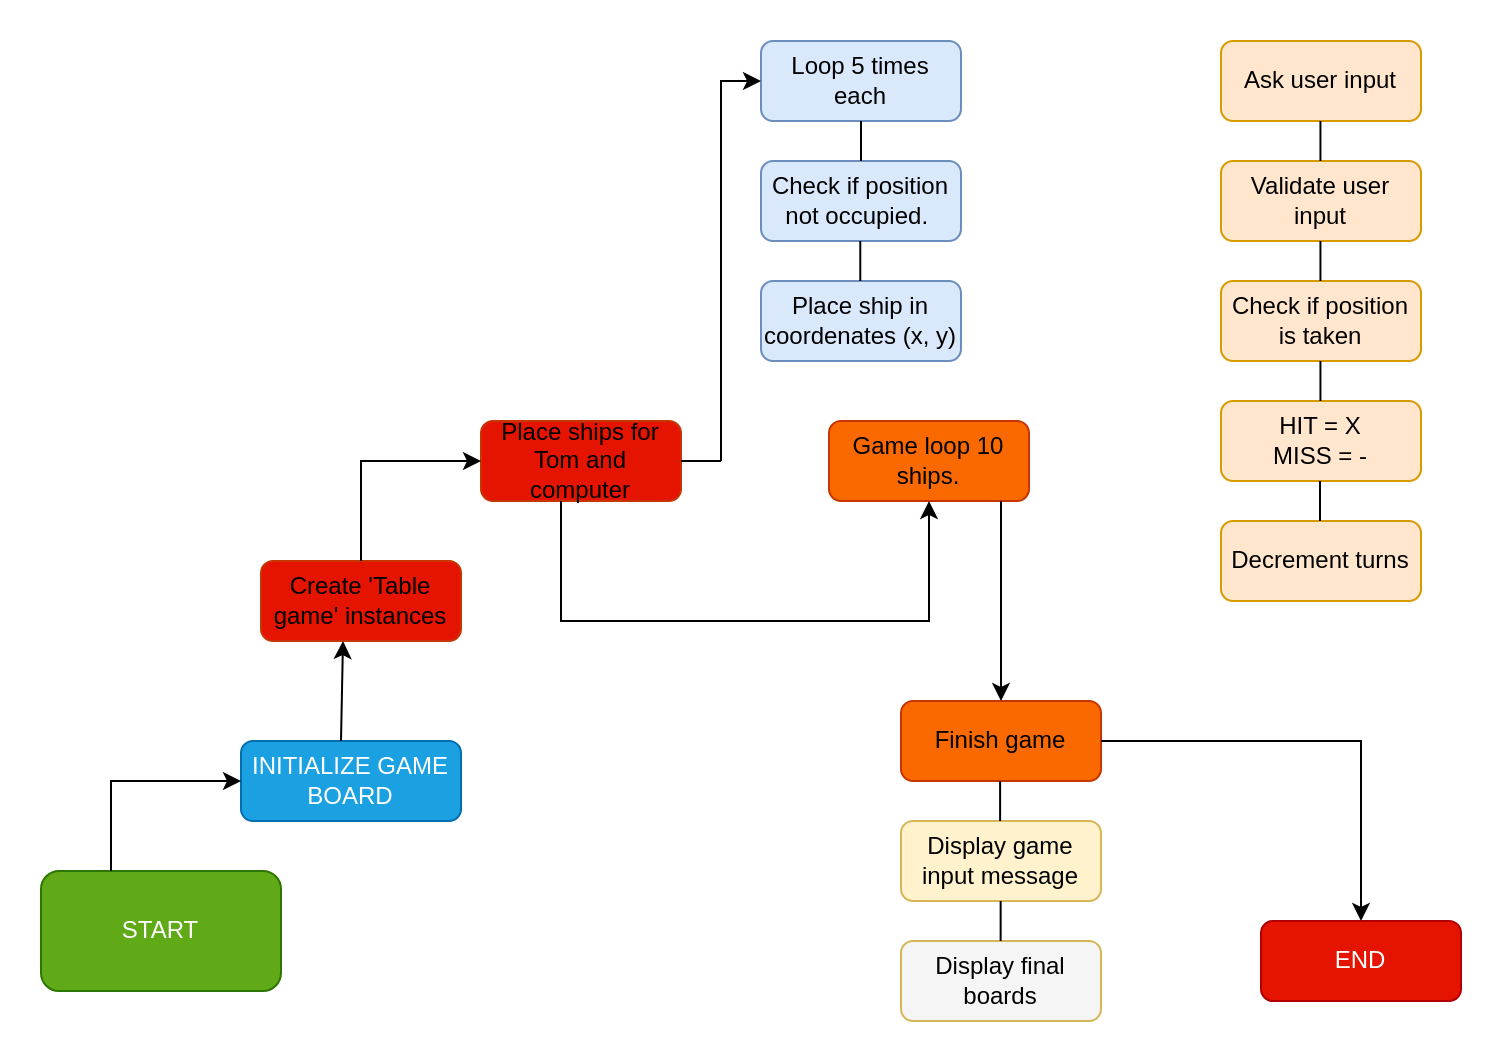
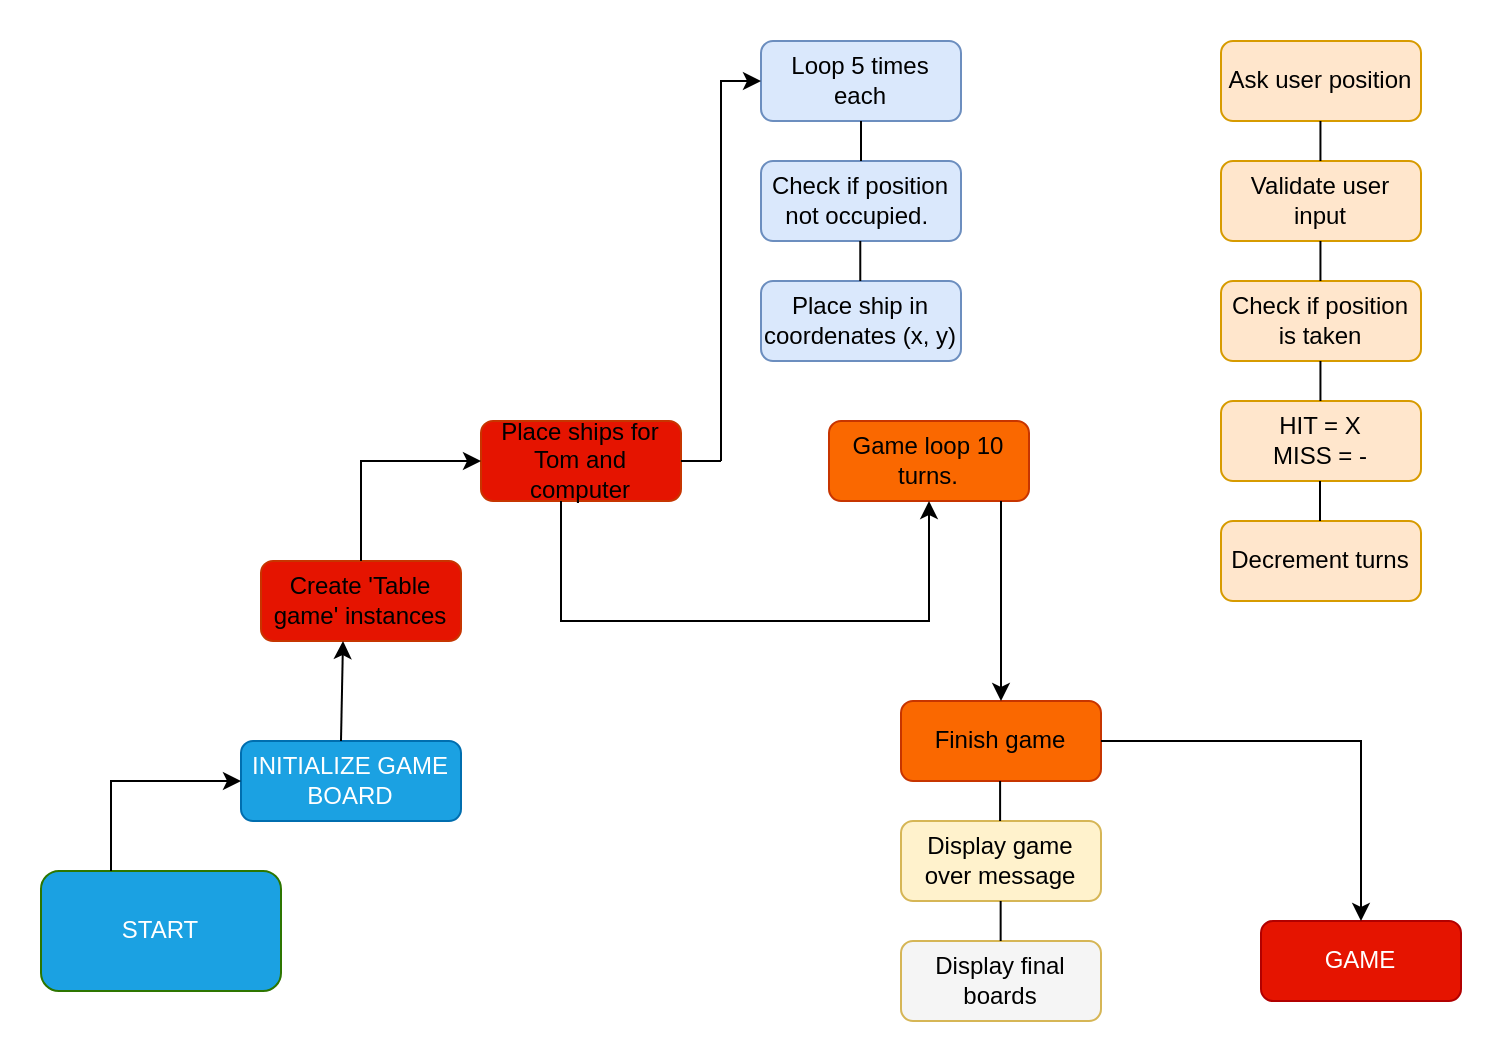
(1321, 81) -> (1321, 81)
(929, 461) -> (929, 461)
(1001, 861) -> (1001, 861)
(161, 931) -> (161, 931)
(1361, 961) -> (1361, 961)
